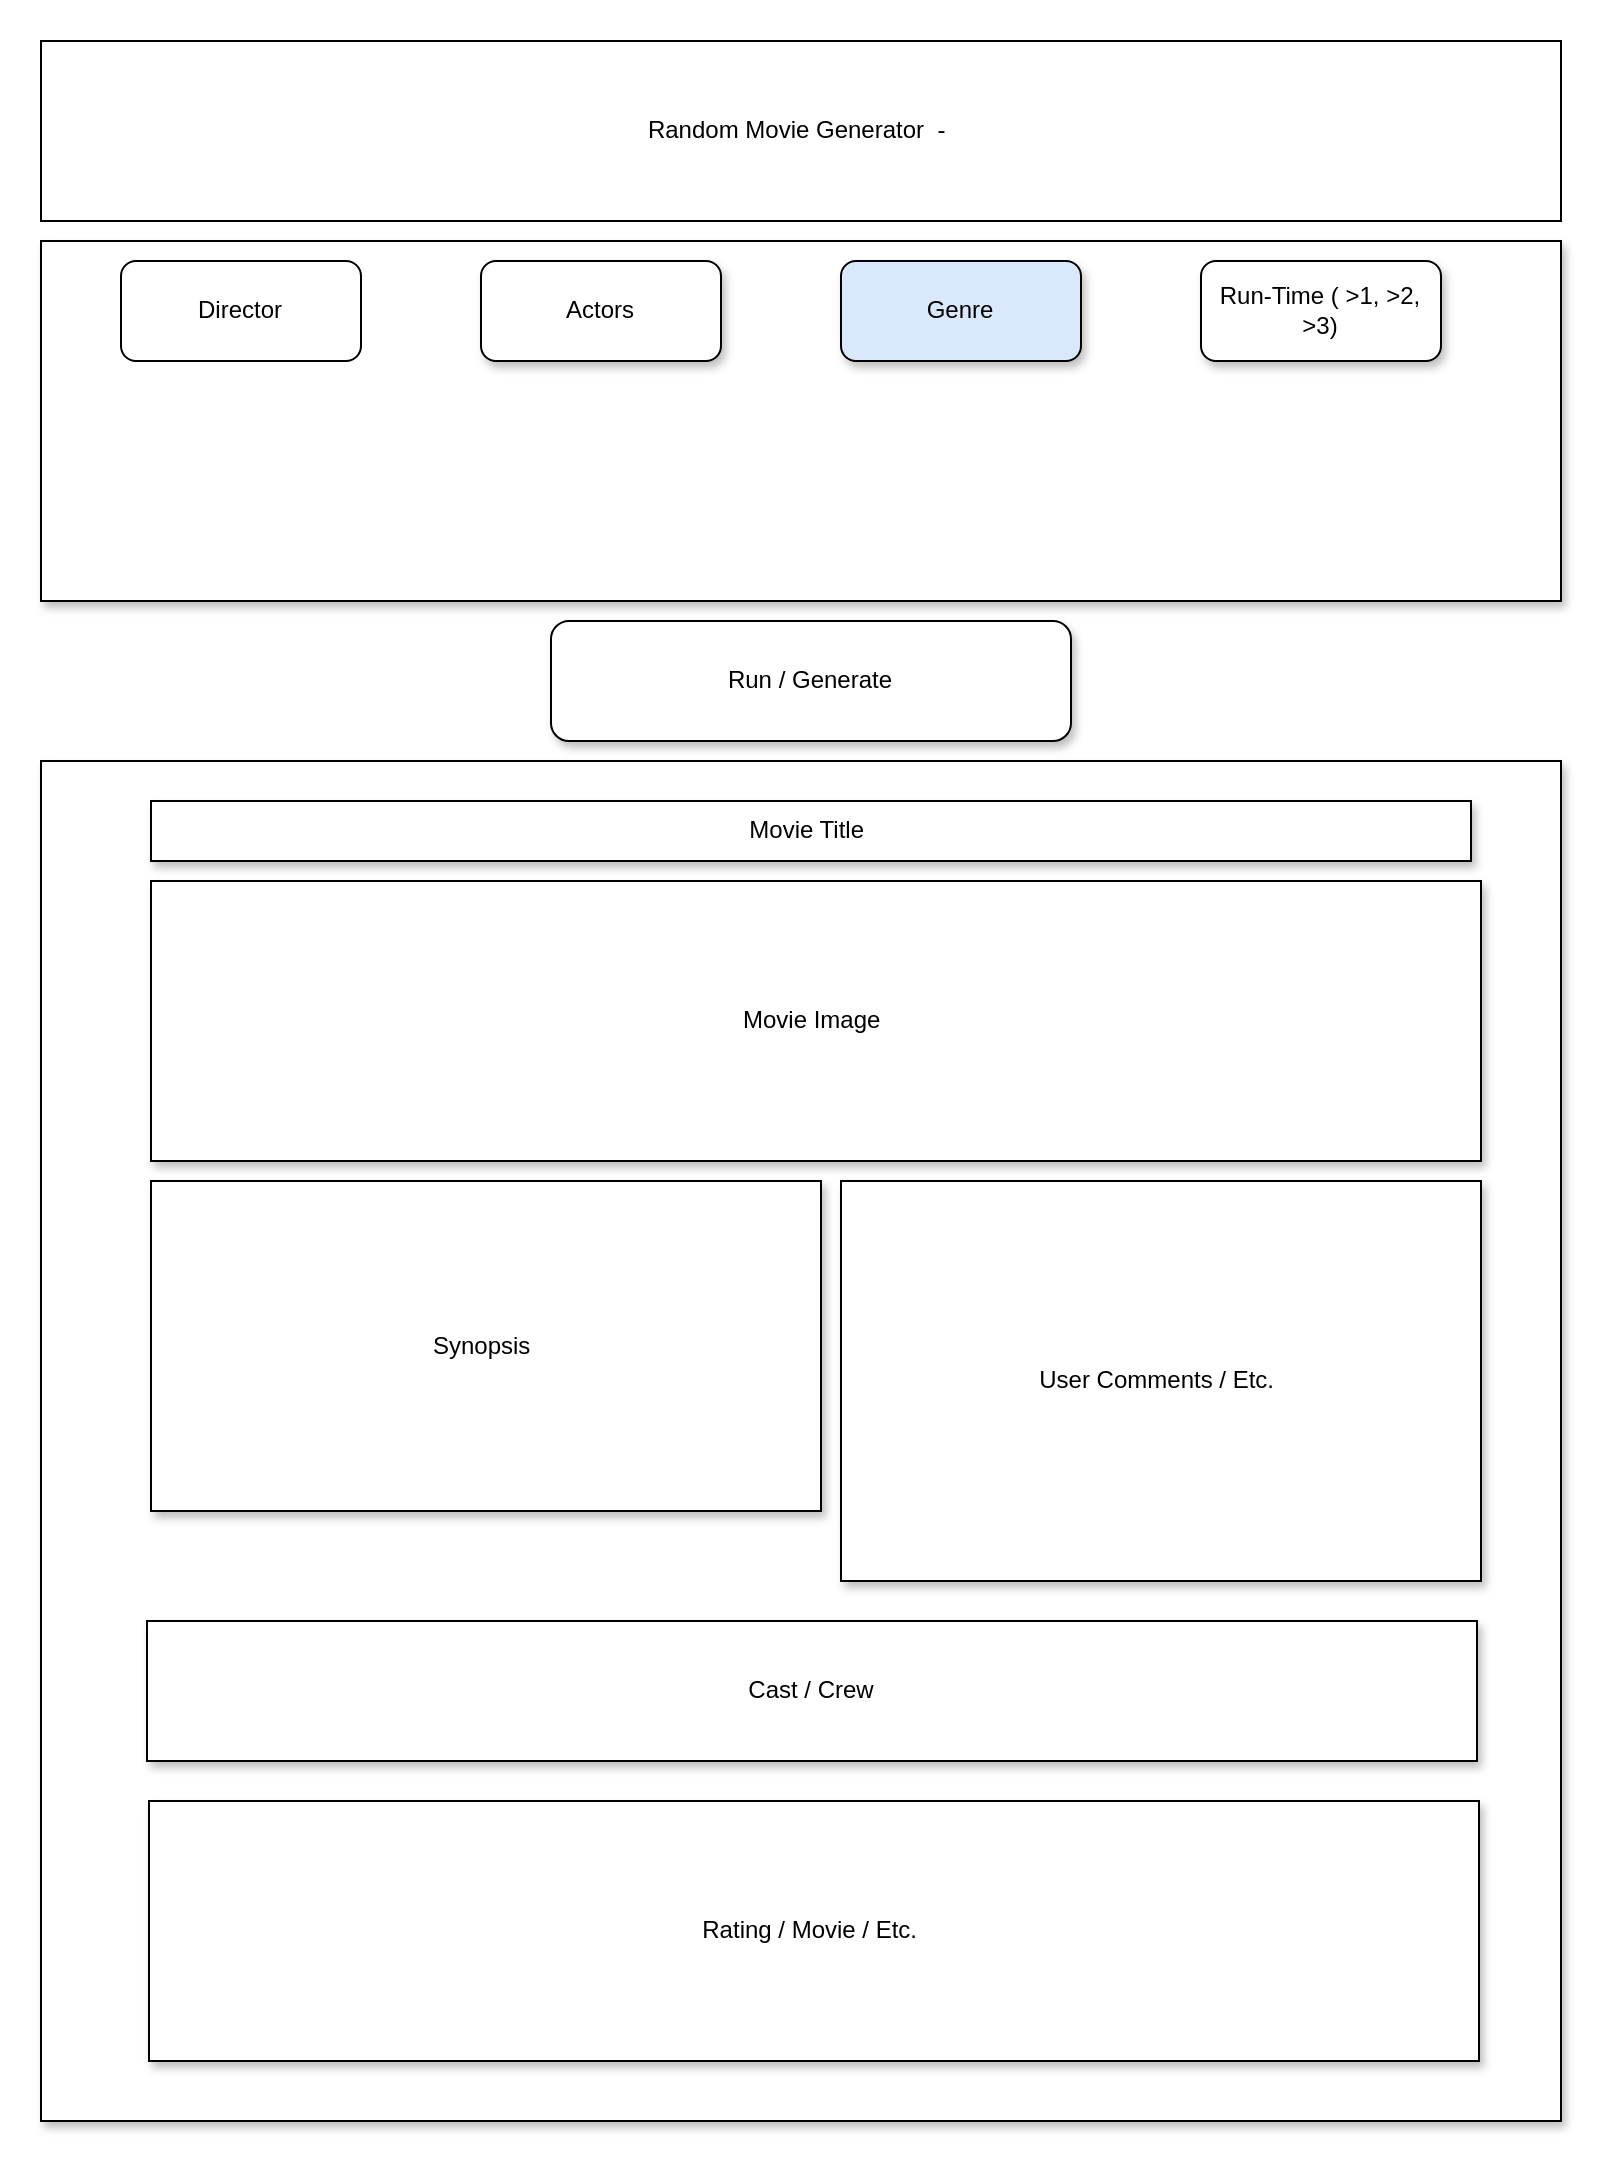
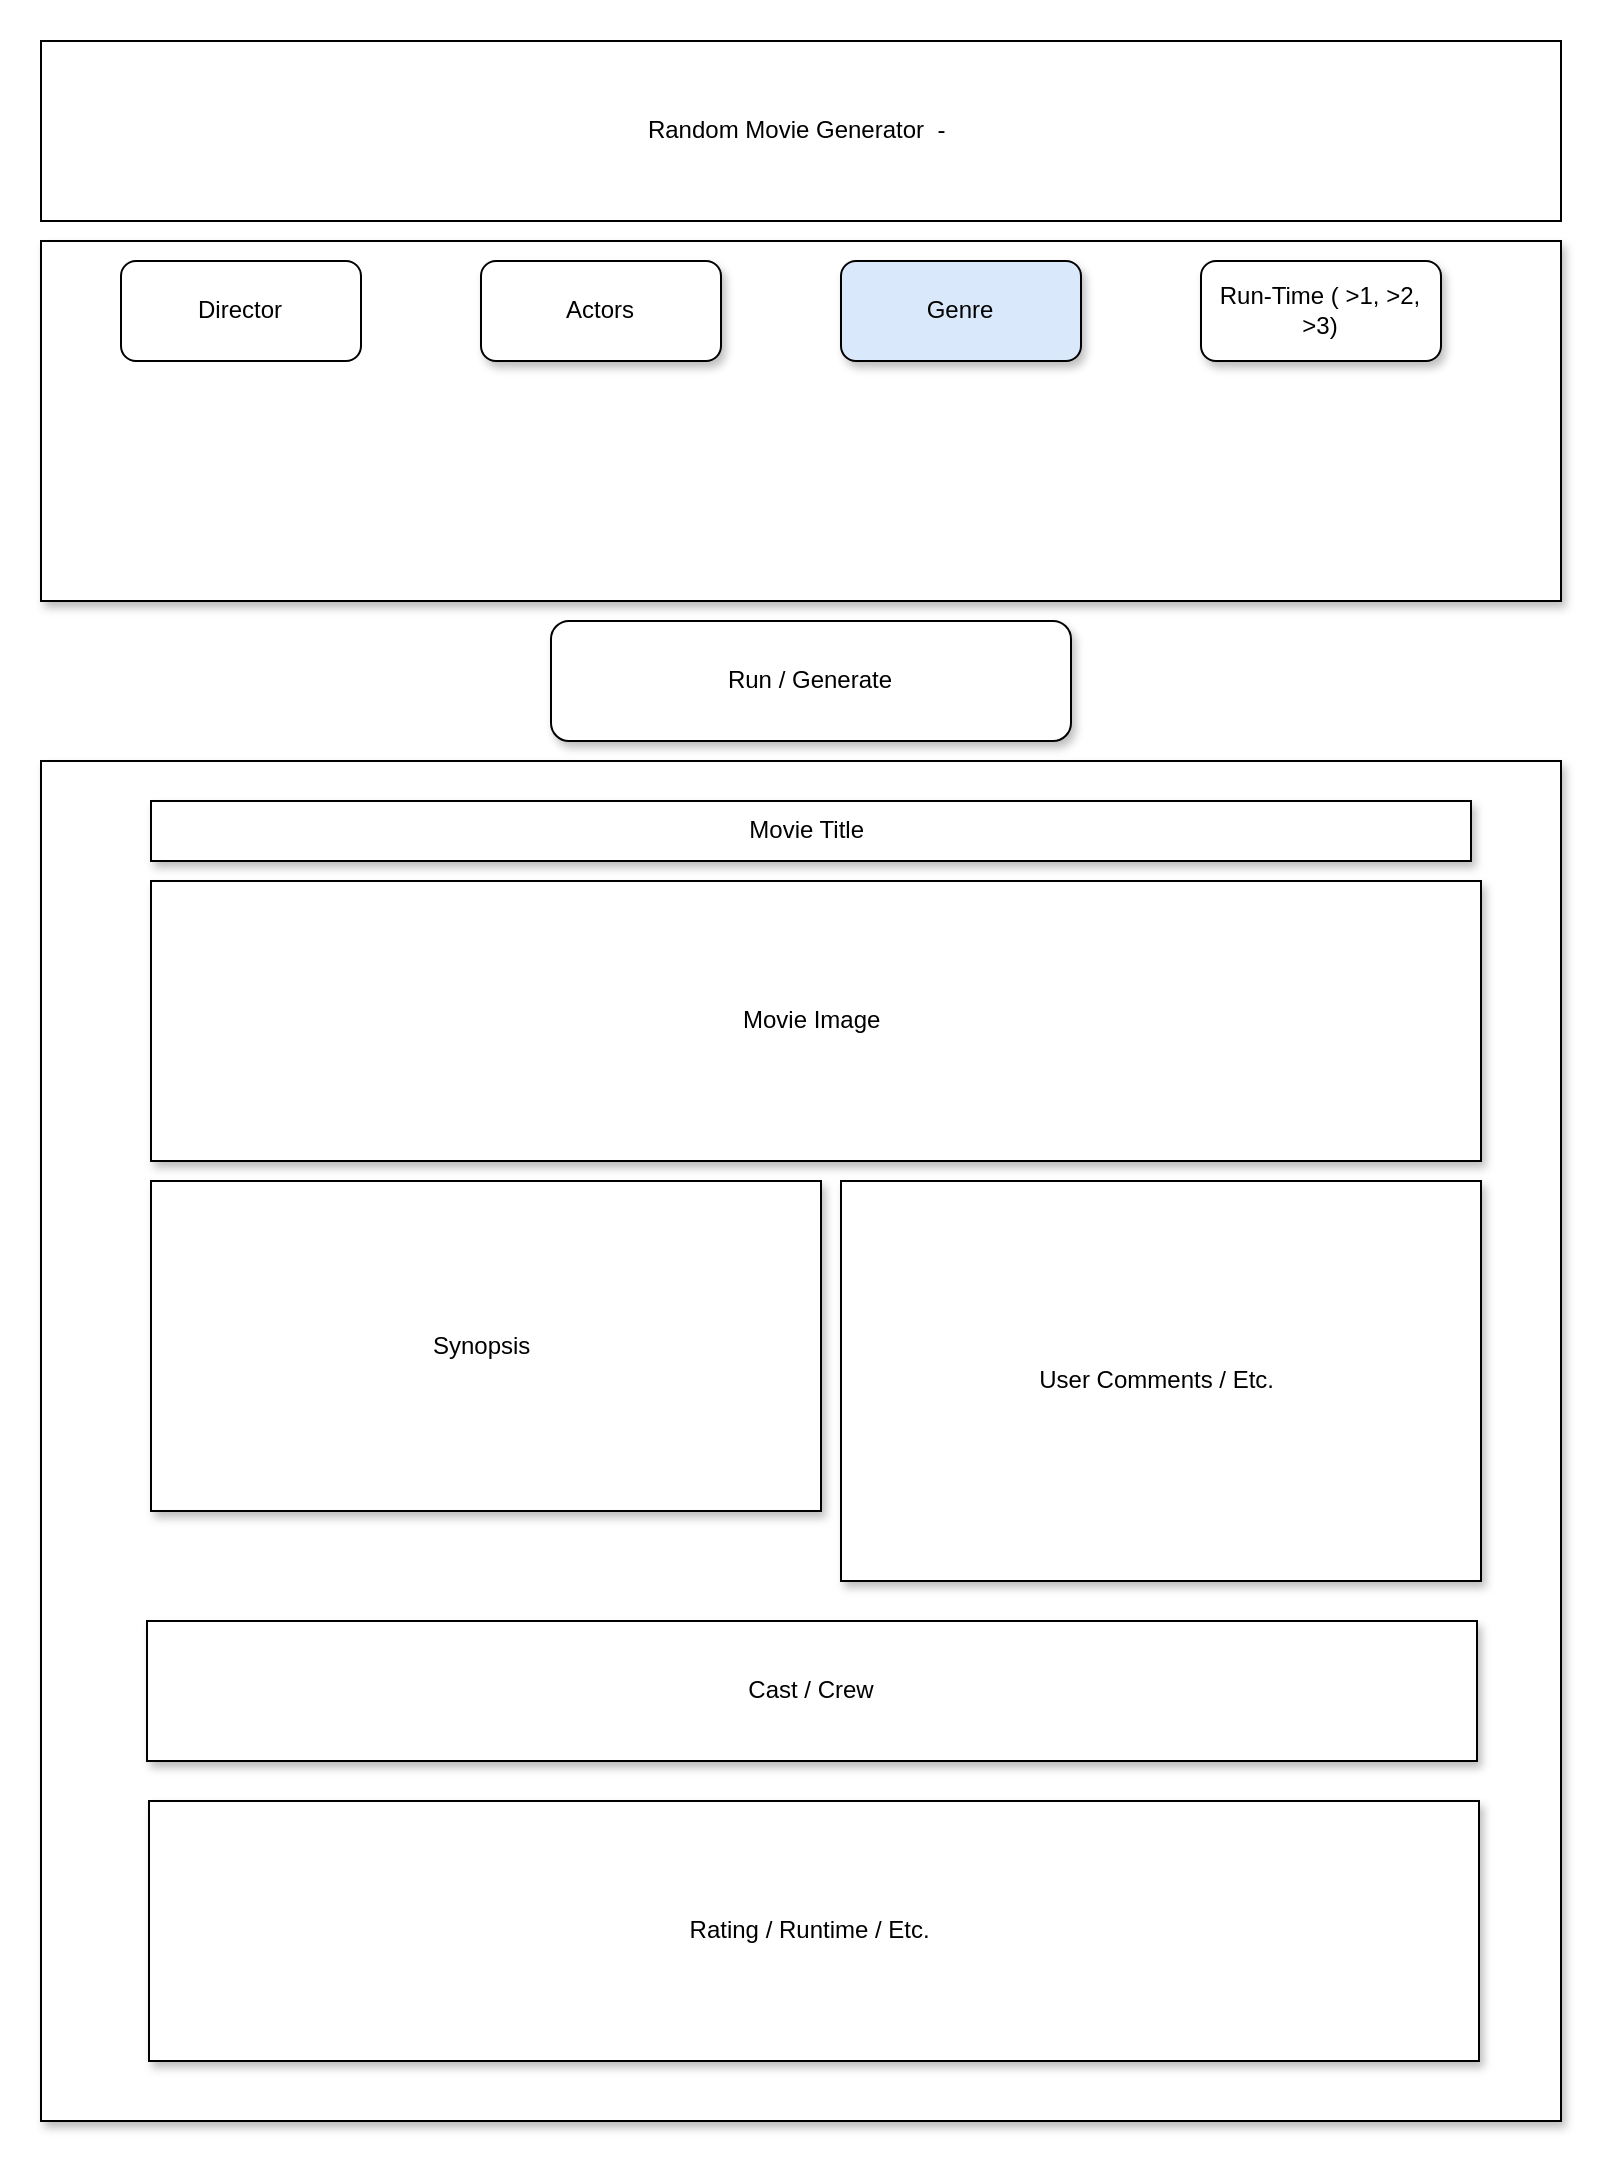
(814, 1931) -> (814, 1931)
